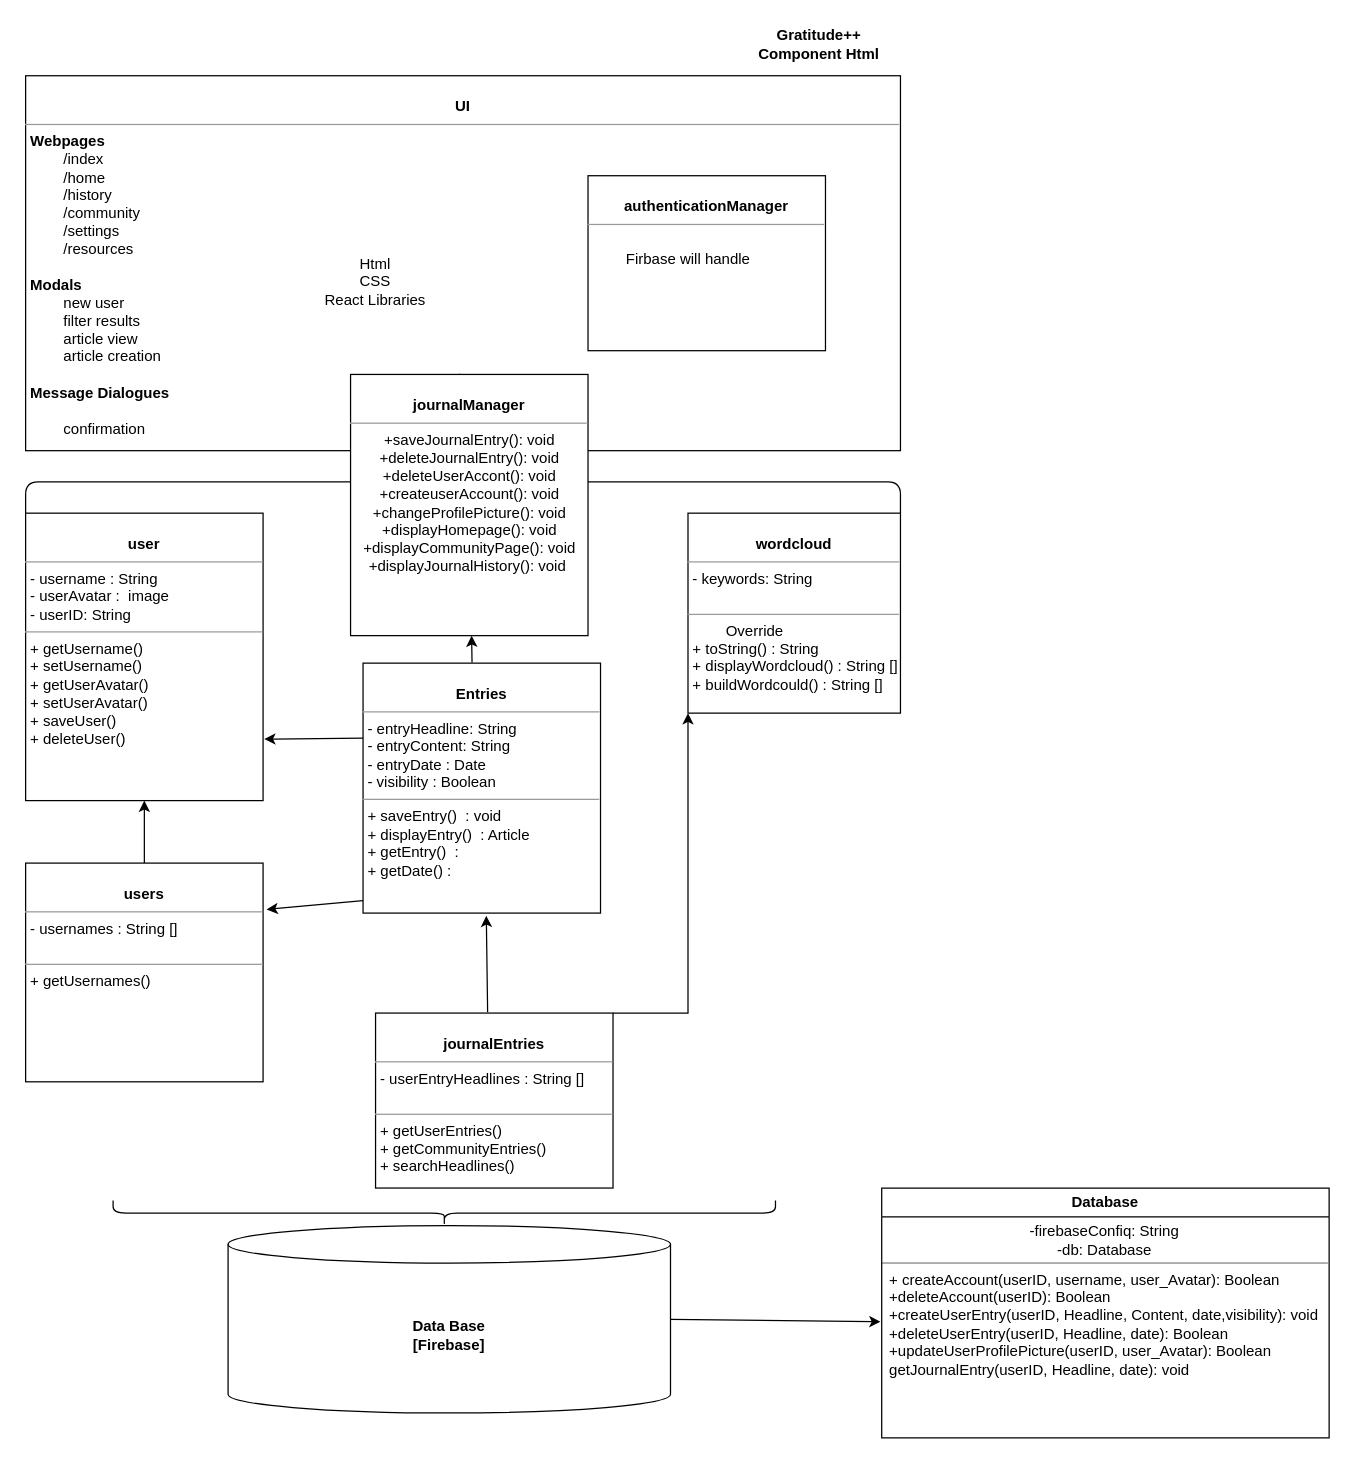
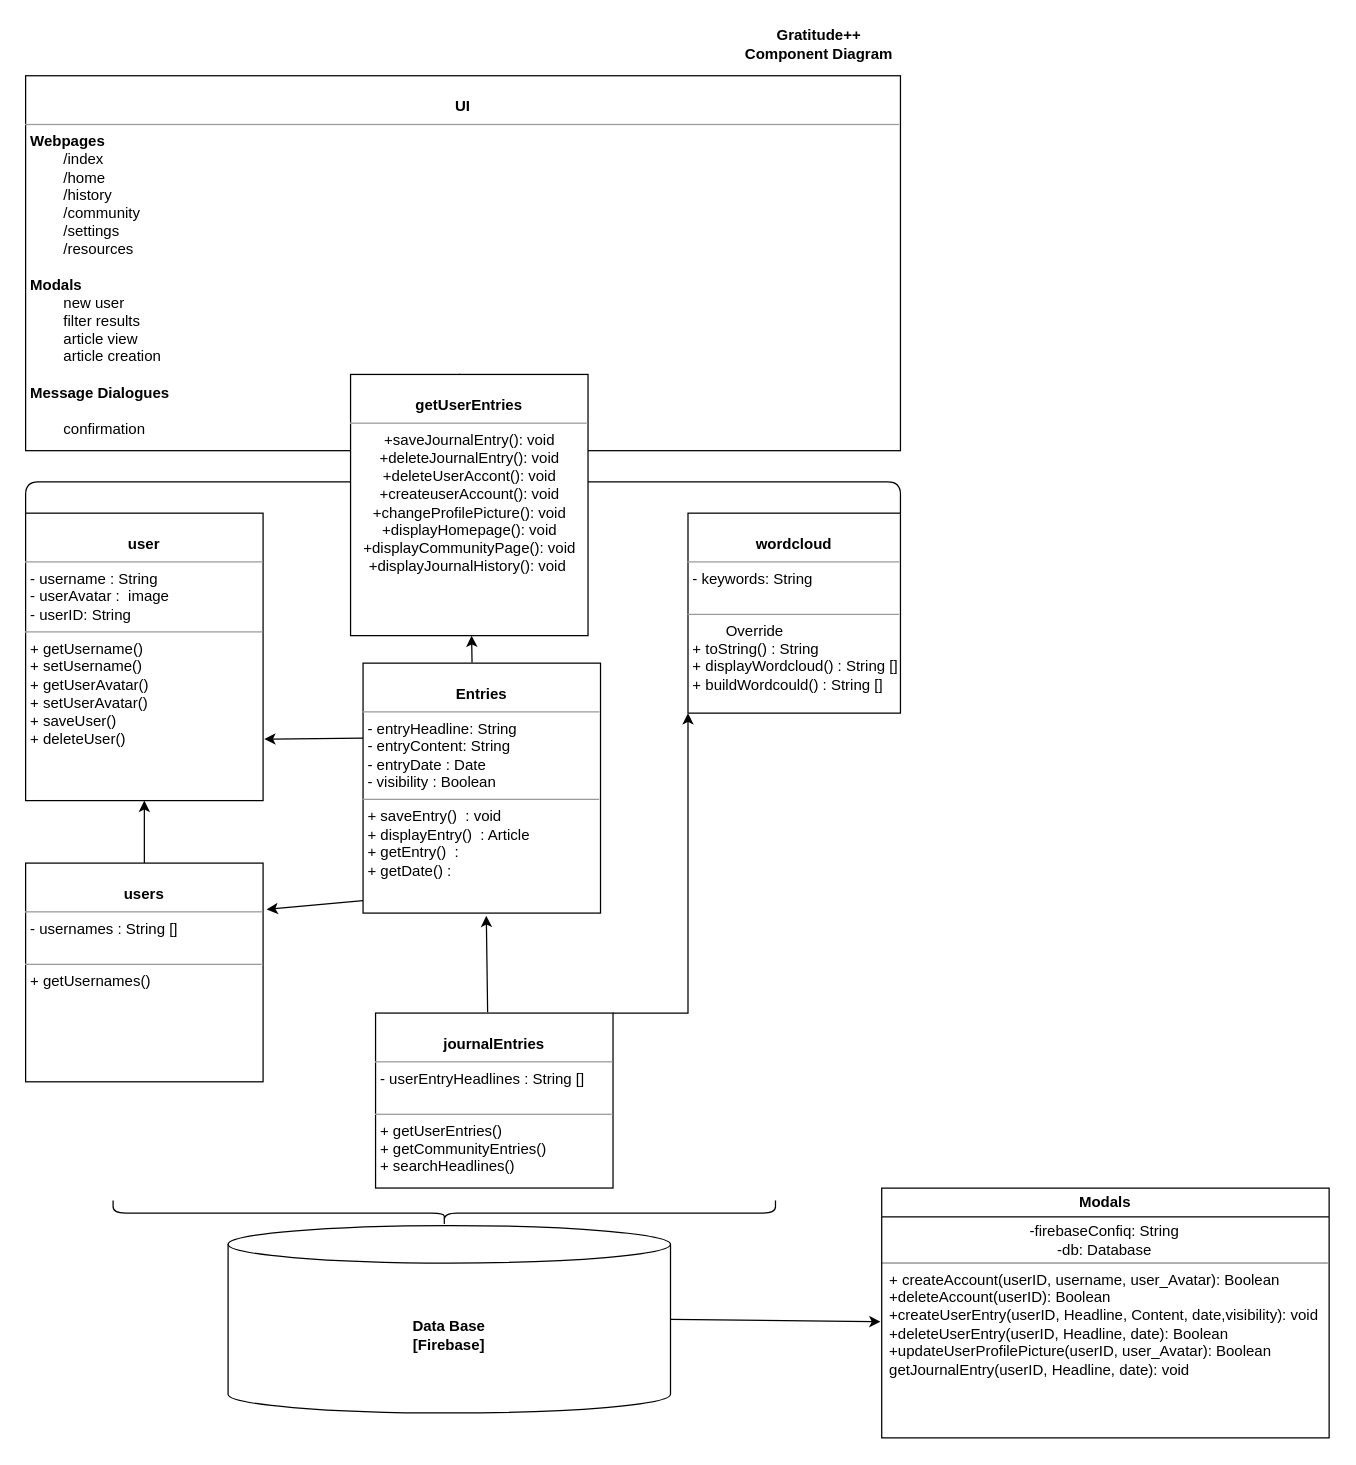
(819, 44) -> (819, 44)
(707, 263) -> none
(376, 282) -> none
(407, 383) -> (407, 383)
(1106, 1203) -> (1106, 1203)
